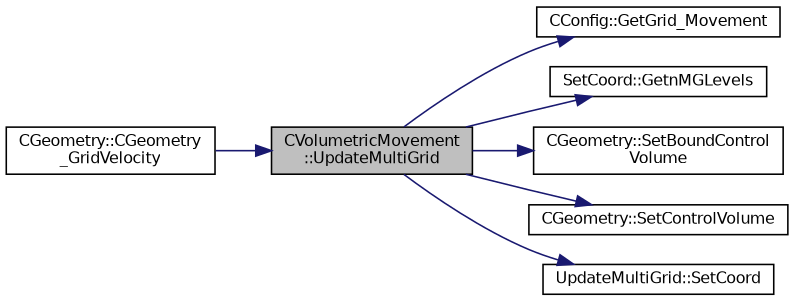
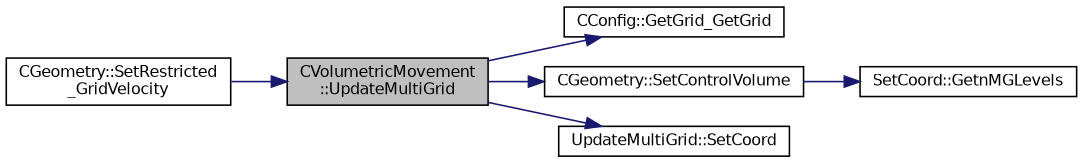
(658, 22) -> (674, 22)
(521, 113) -> (824, 82)
(111, 151) -> (118, 82)
(658, 151) -> none
